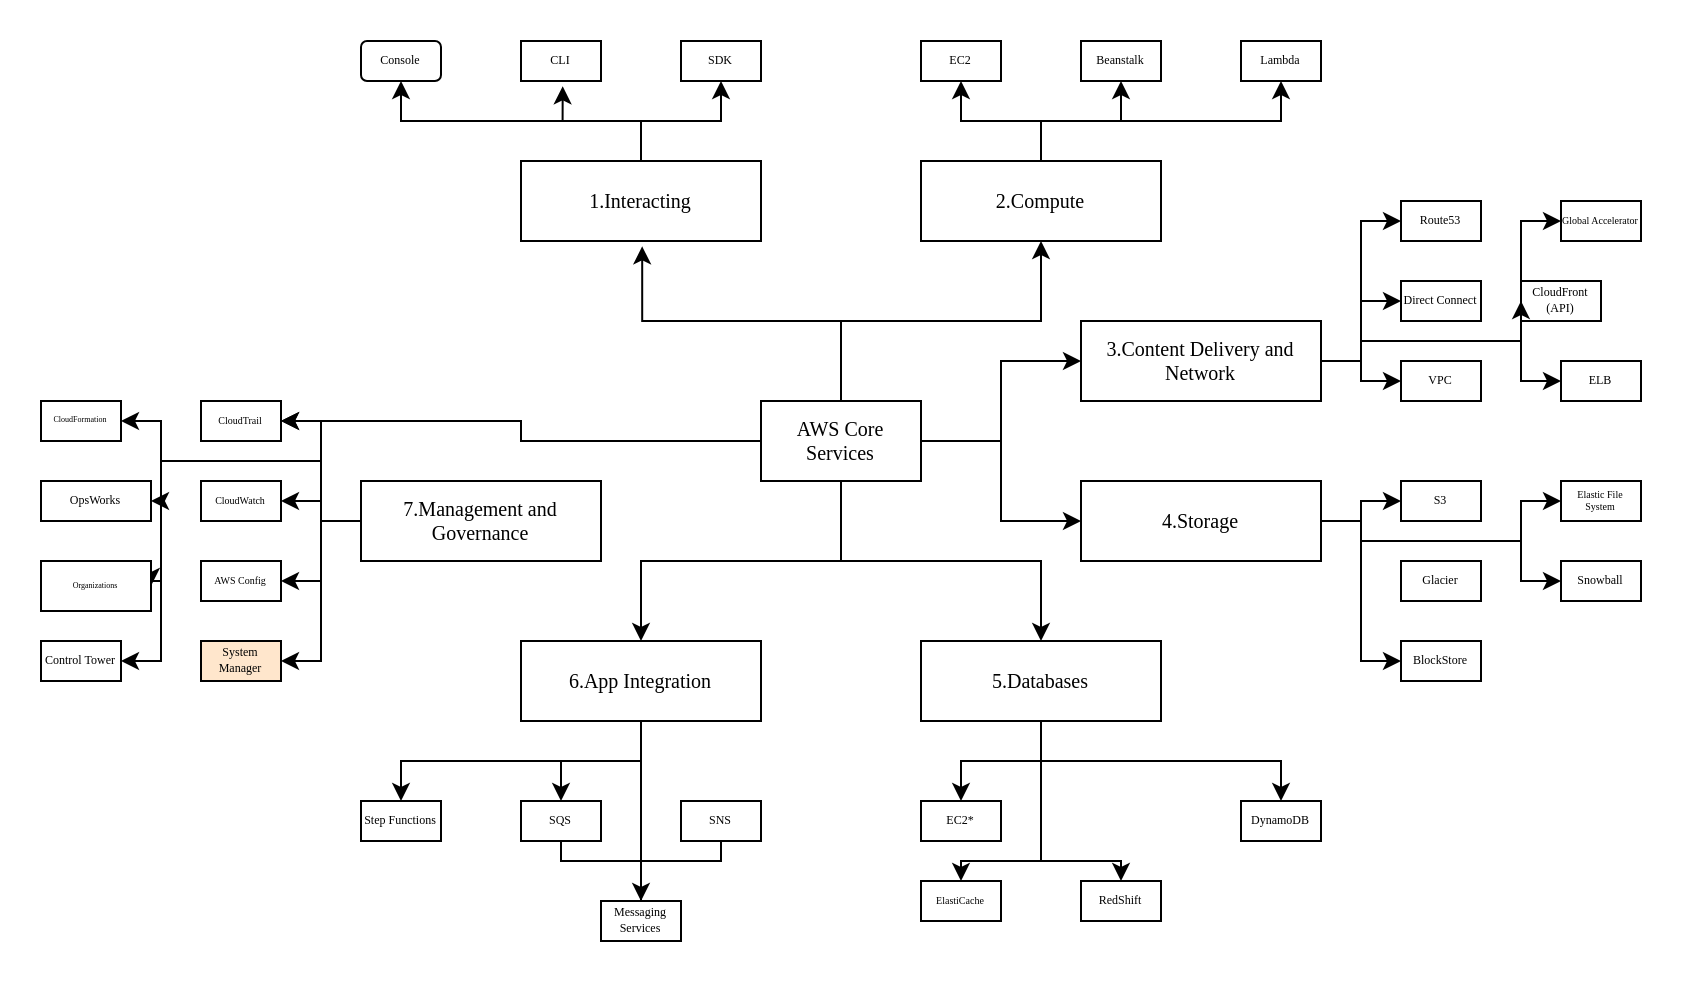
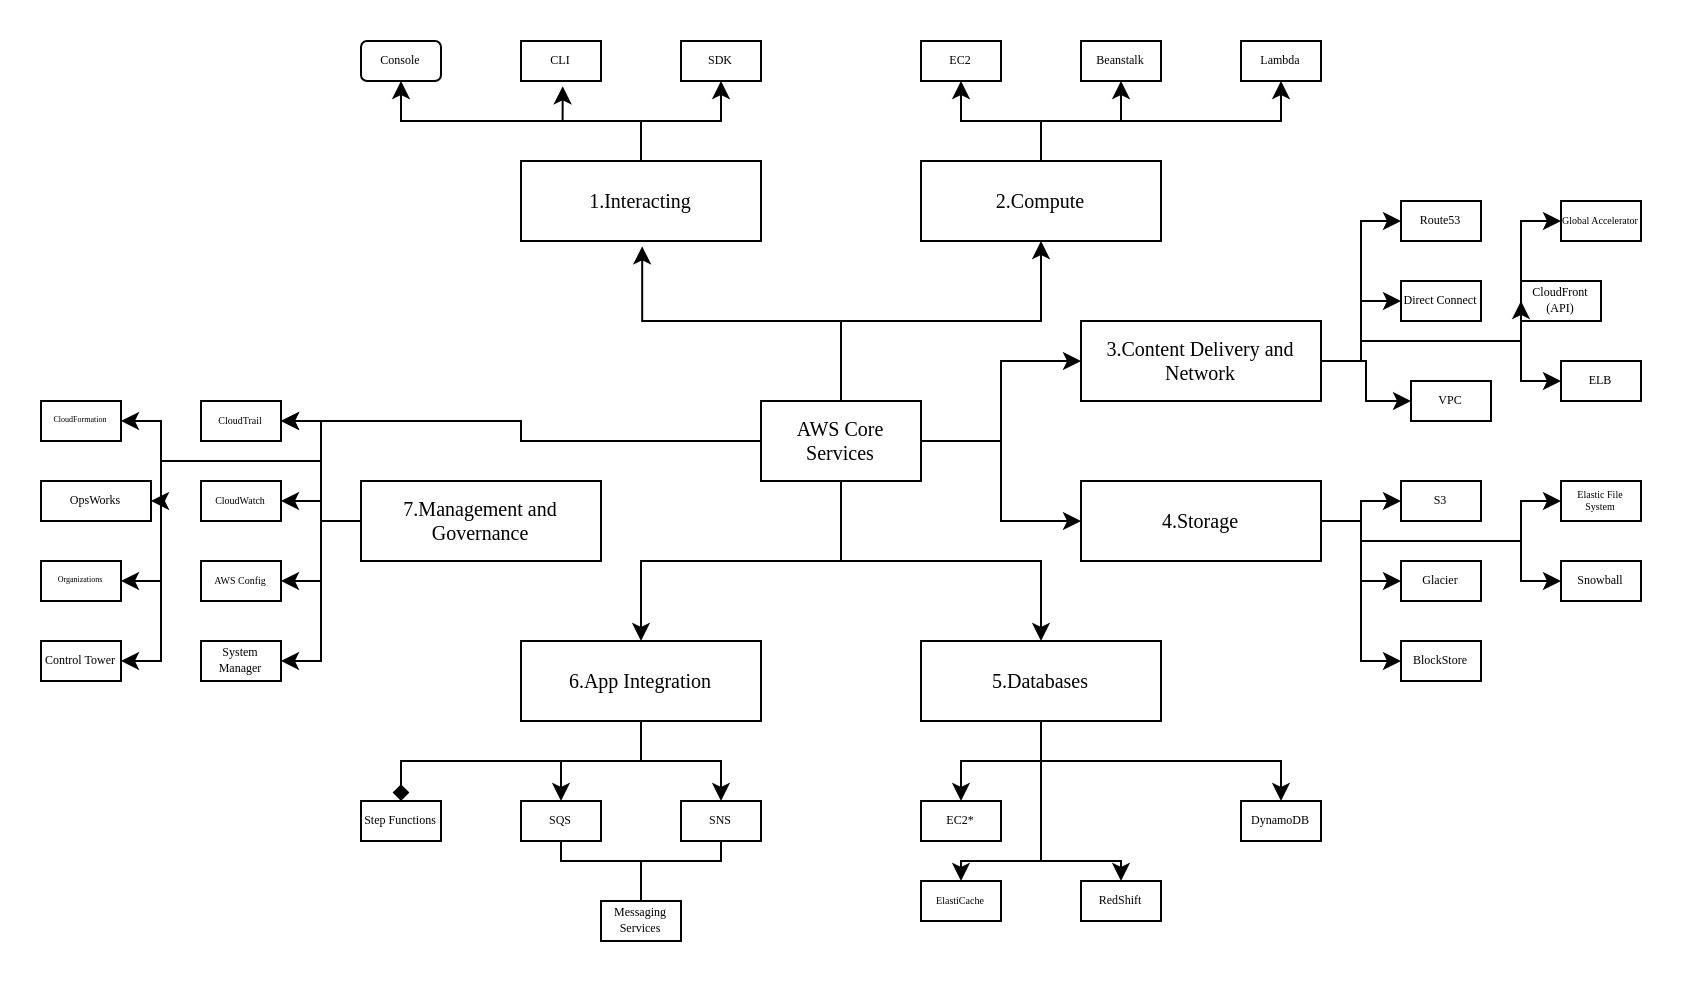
(1441, 381) -> (1451, 401)
none -> (1376, 581)
(96, 586) -> (81, 581)
(241, 661) -> (241, 661)
(401, 786) -> (401, 785)
(641, 811) -> (696, 761)
